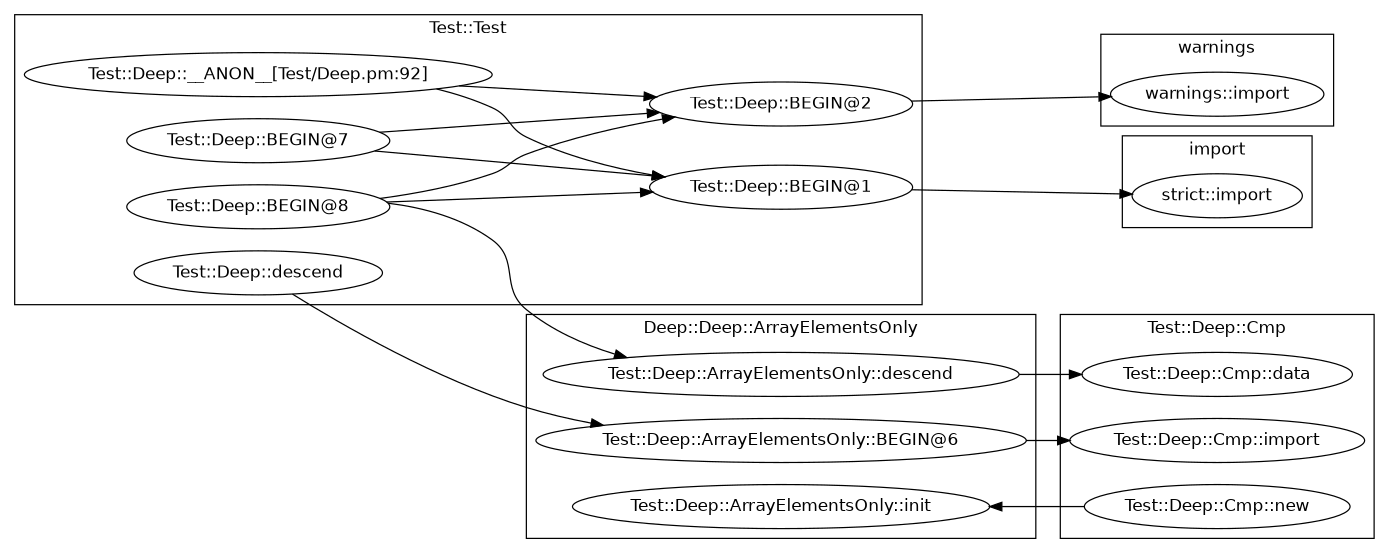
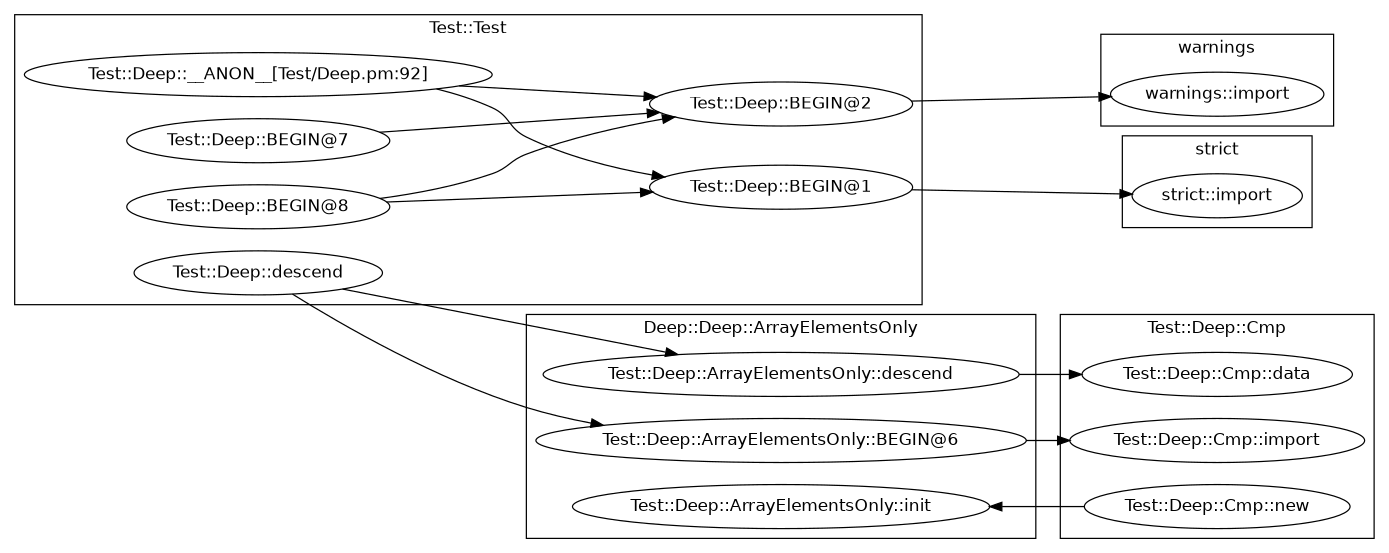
(1217, 150) -> (1217, 150)
(527, 165) -> none
(509, 268) -> (504, 321)
